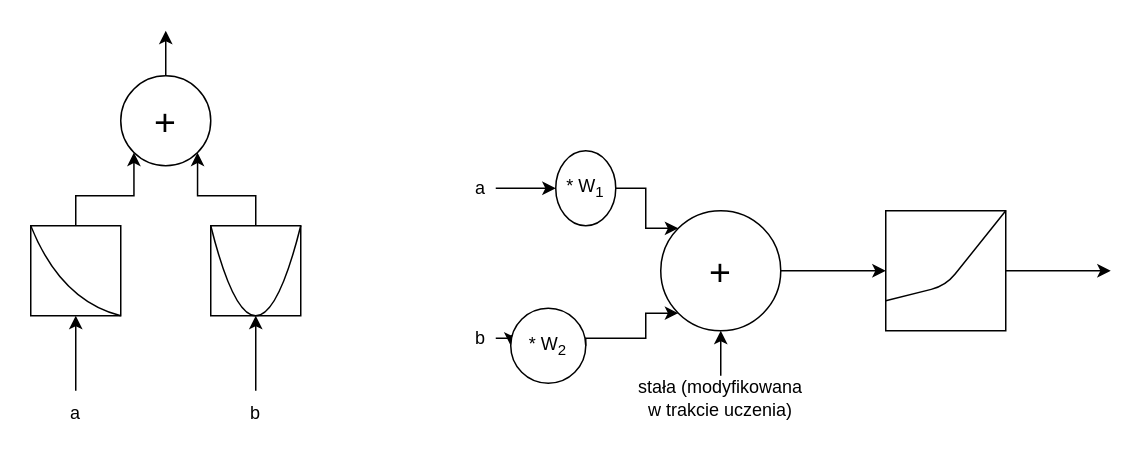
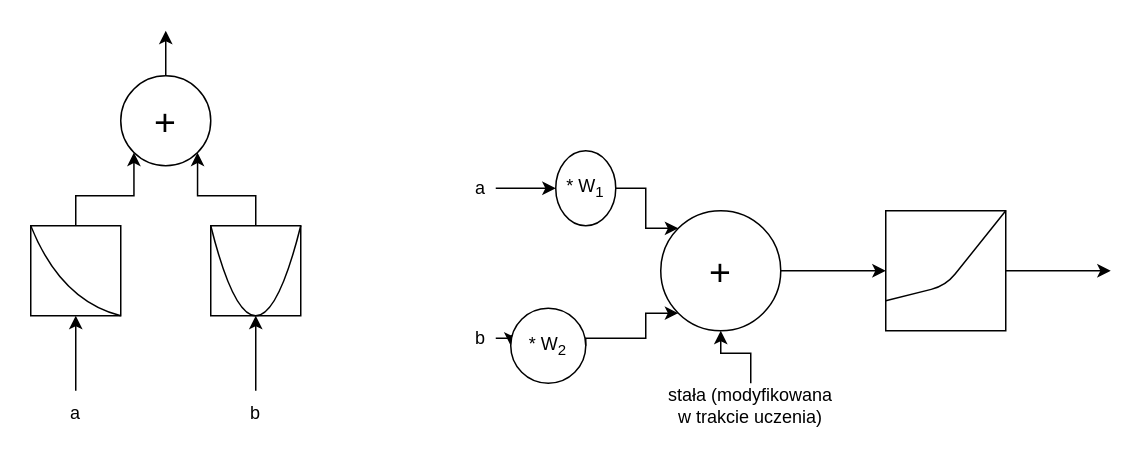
(721, 398) -> (751, 406)
